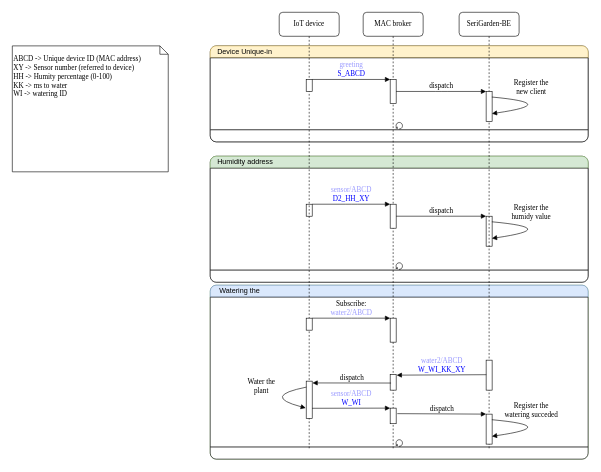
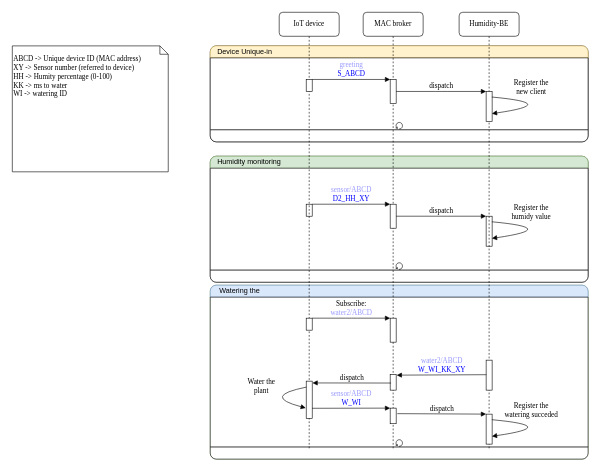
(489, 24) -> (489, 24)
(241, 162) -> (245, 162)
